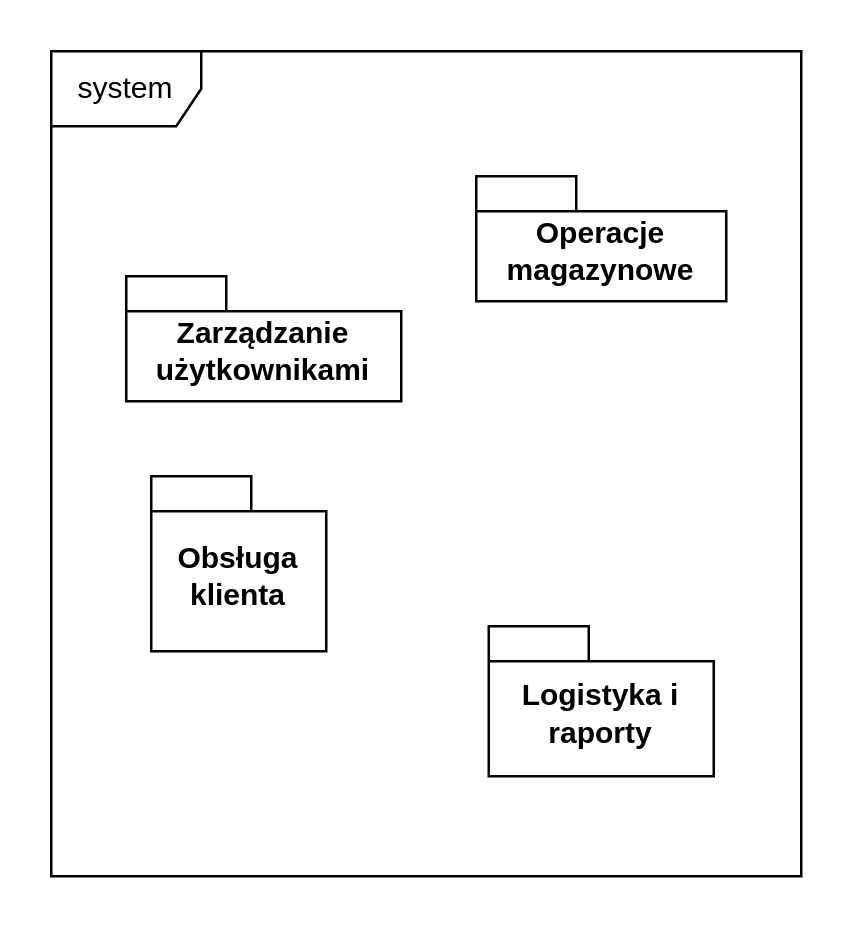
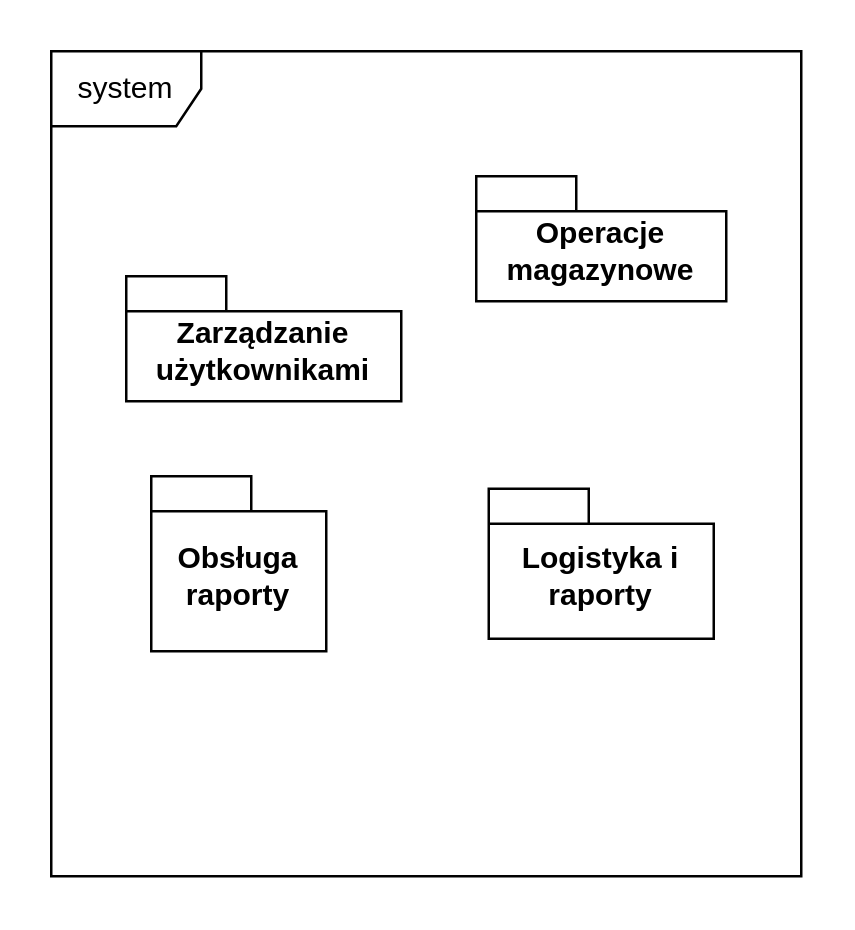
(239, 576) -> (239, 576)
(601, 701) -> (601, 564)
